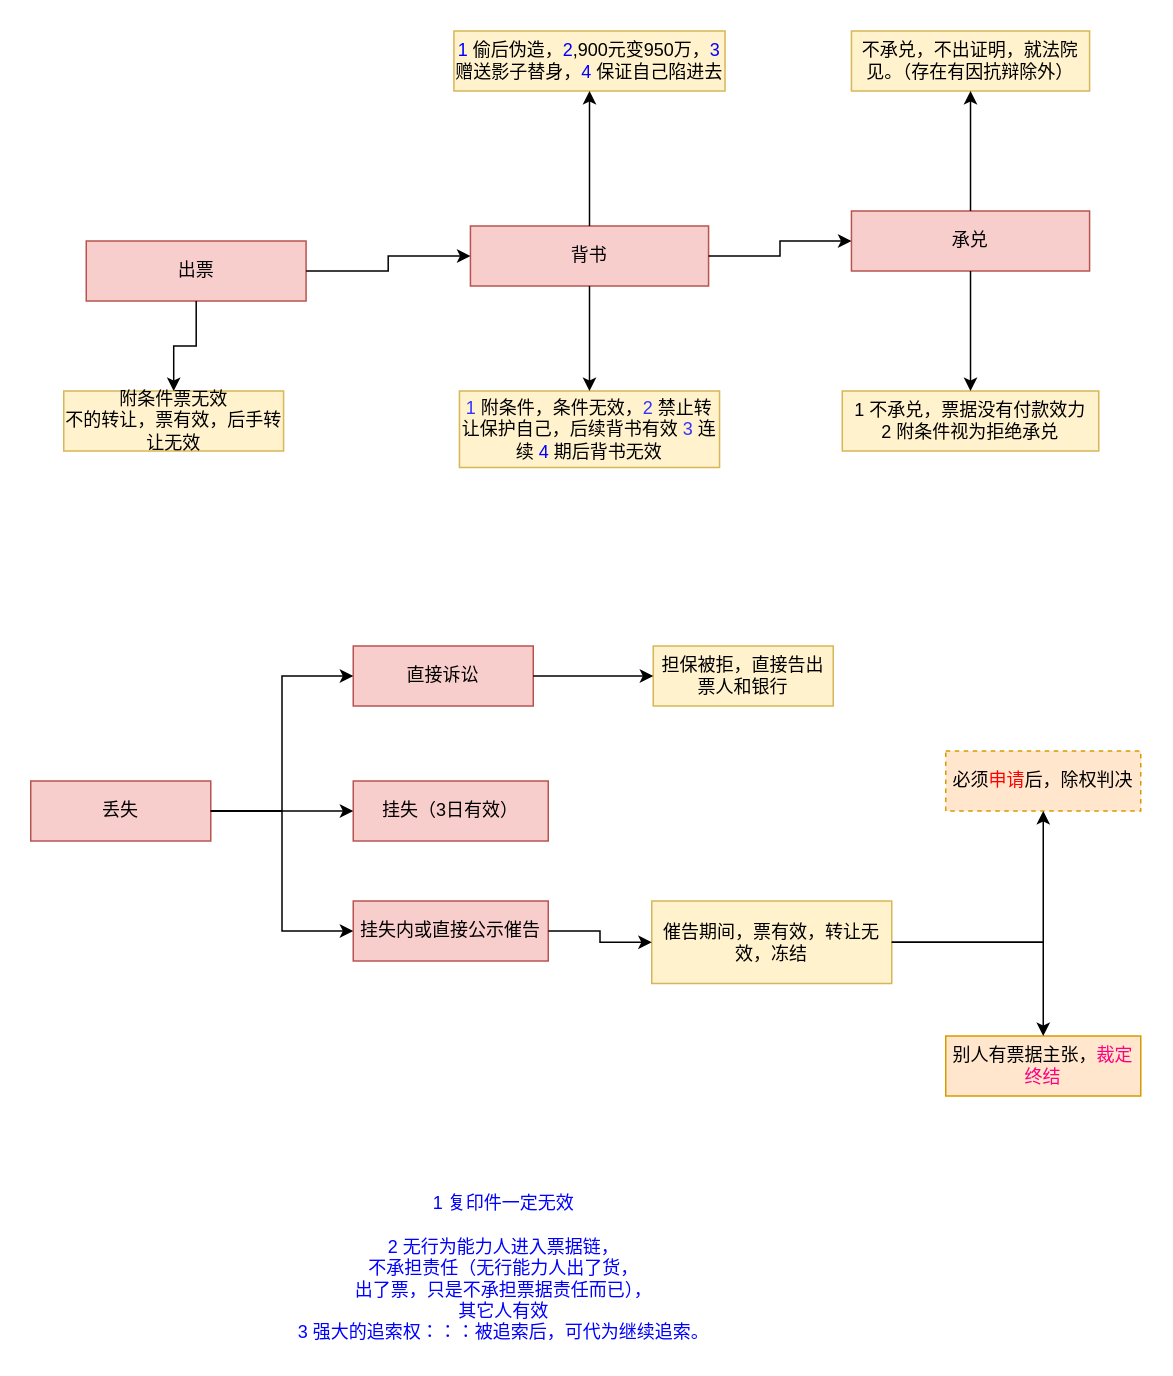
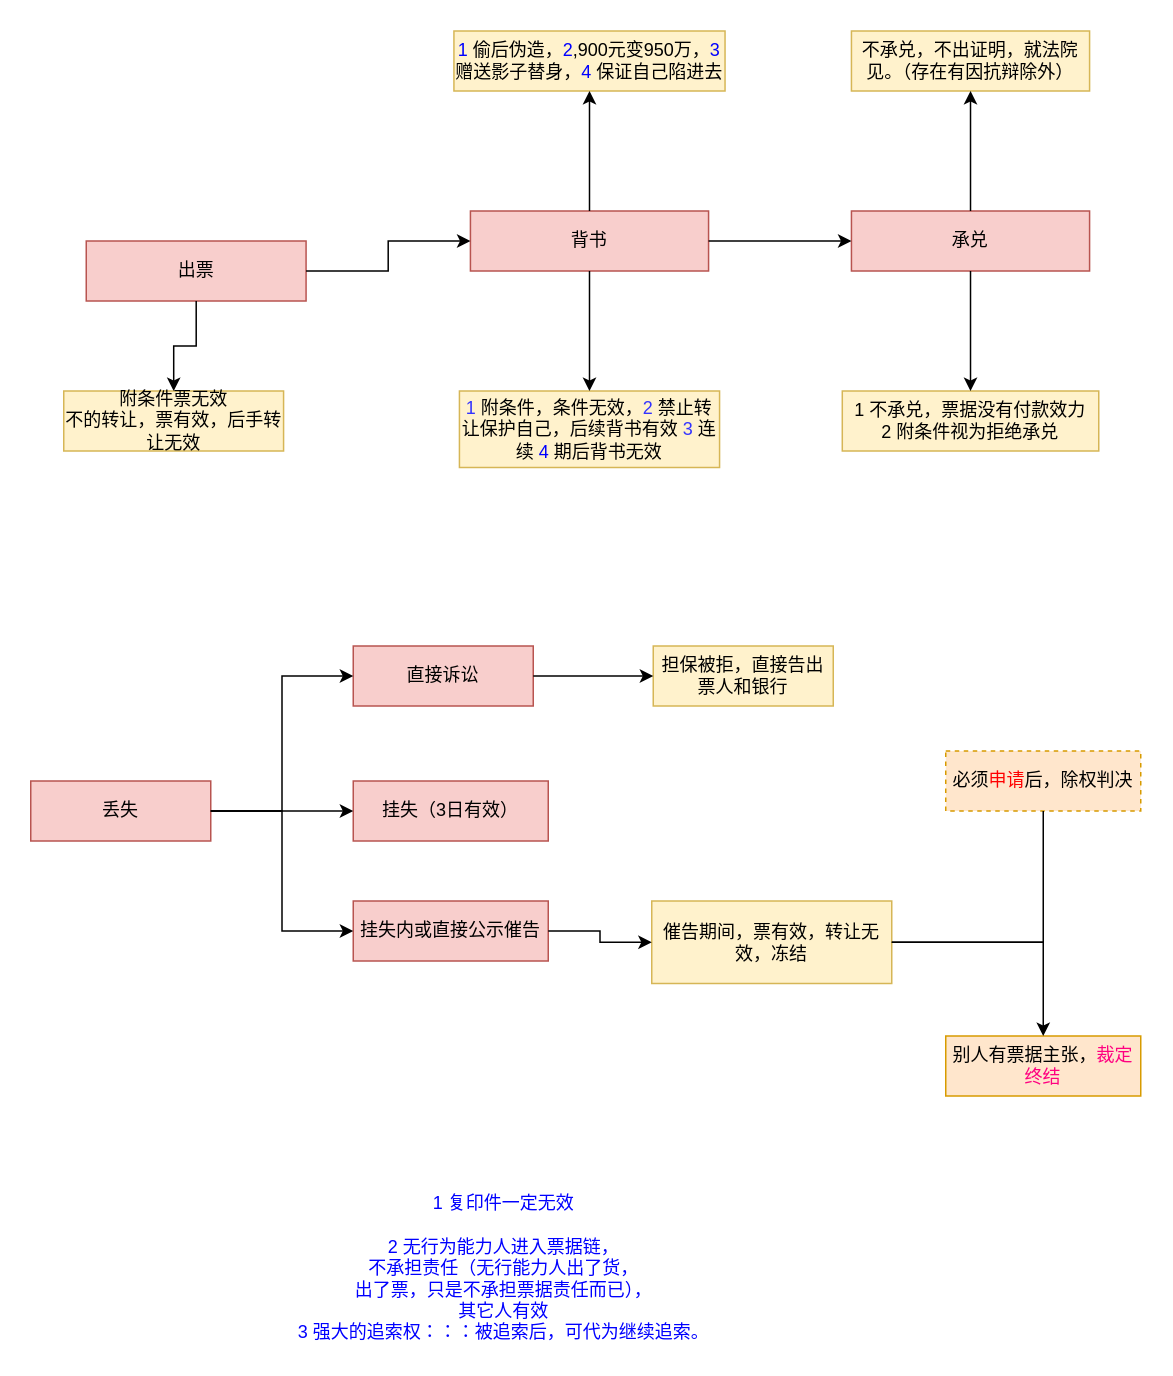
(589, 256) -> (589, 241)
(1043, 822) -> (1043, 817)
